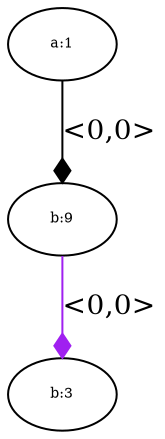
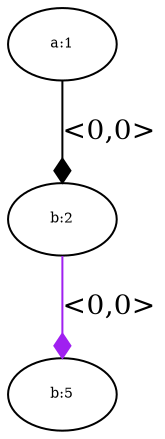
(62, 219) -> (62, 219)
(62, 394) -> (62, 394)
